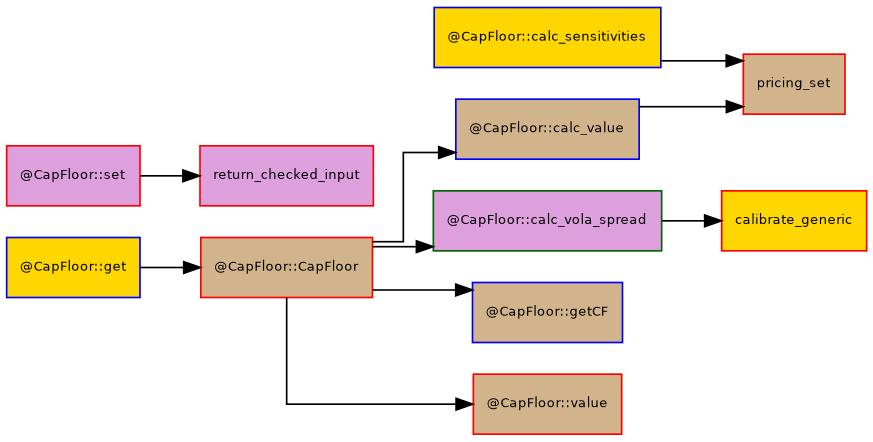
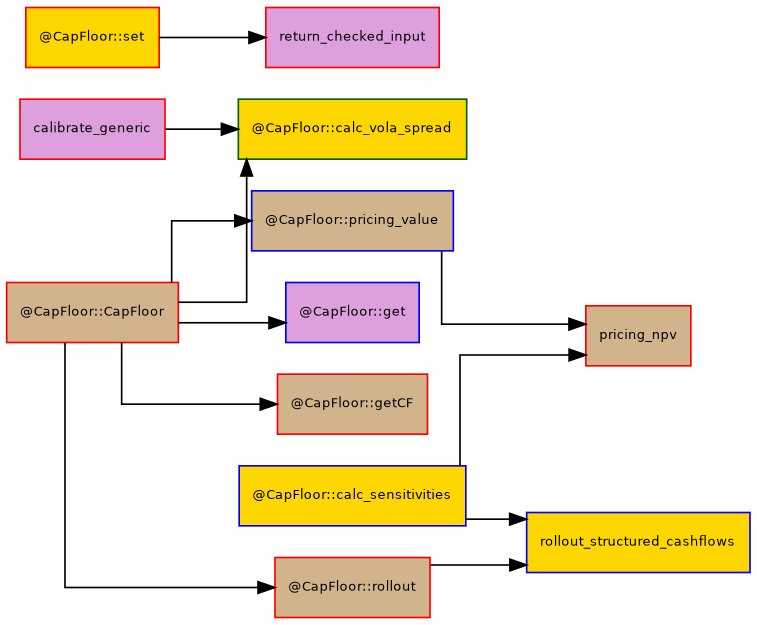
(794, 84) -> (638, 336)
(548, 129) -> (352, 221)
(73, 176) -> (92, 38)
(548, 221) -> (352, 129)
(683, 221) -> (194, 129)
(794, 221) -> (92, 129)
(73, 268) -> (352, 312)
(162, 268) -> (224, 323)
(548, 312) -> (352, 404)
(548, 404) -> (352, 588)
none -> (638, 542)
